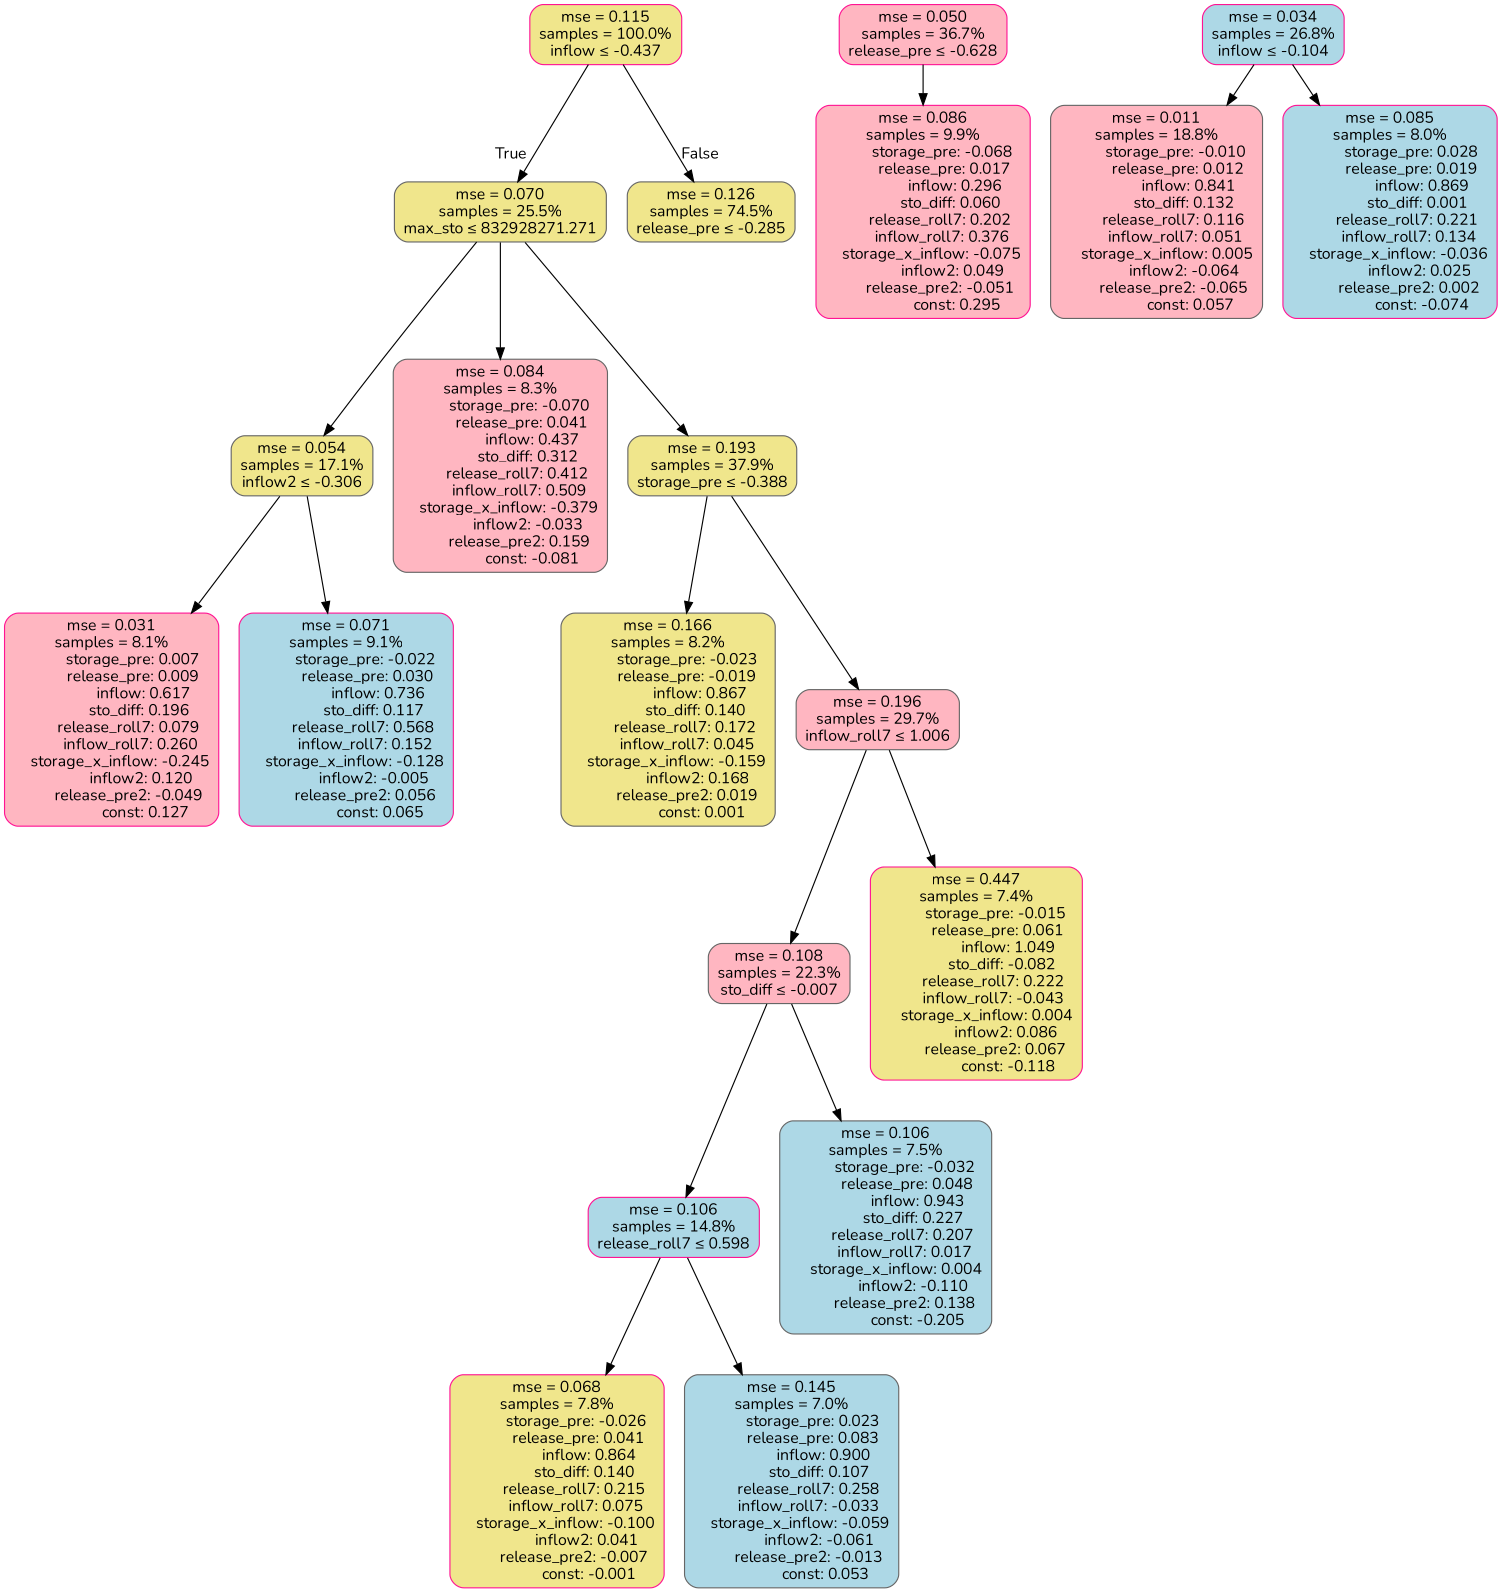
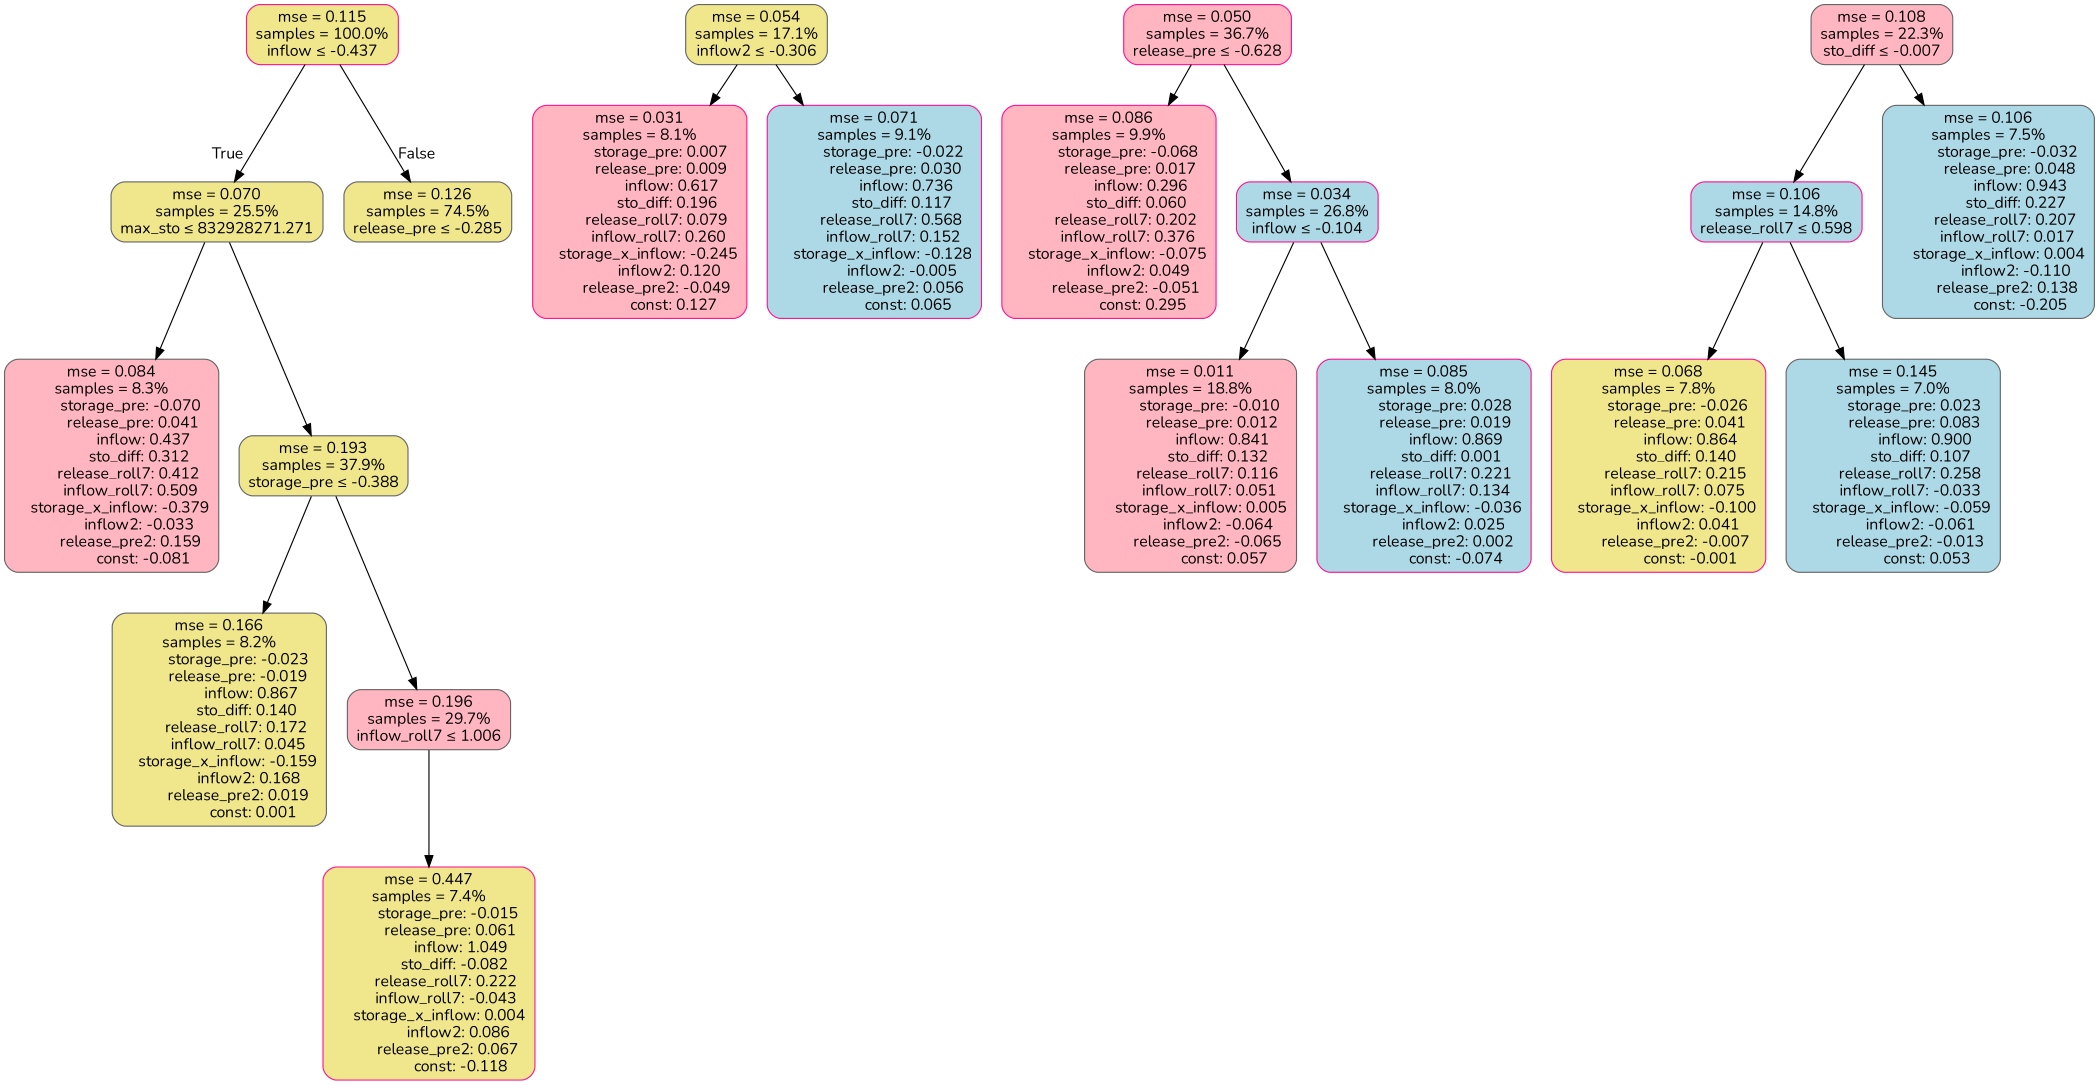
none -> (1255, 118)
(403, 333) -> none
(830, 841) -> none
